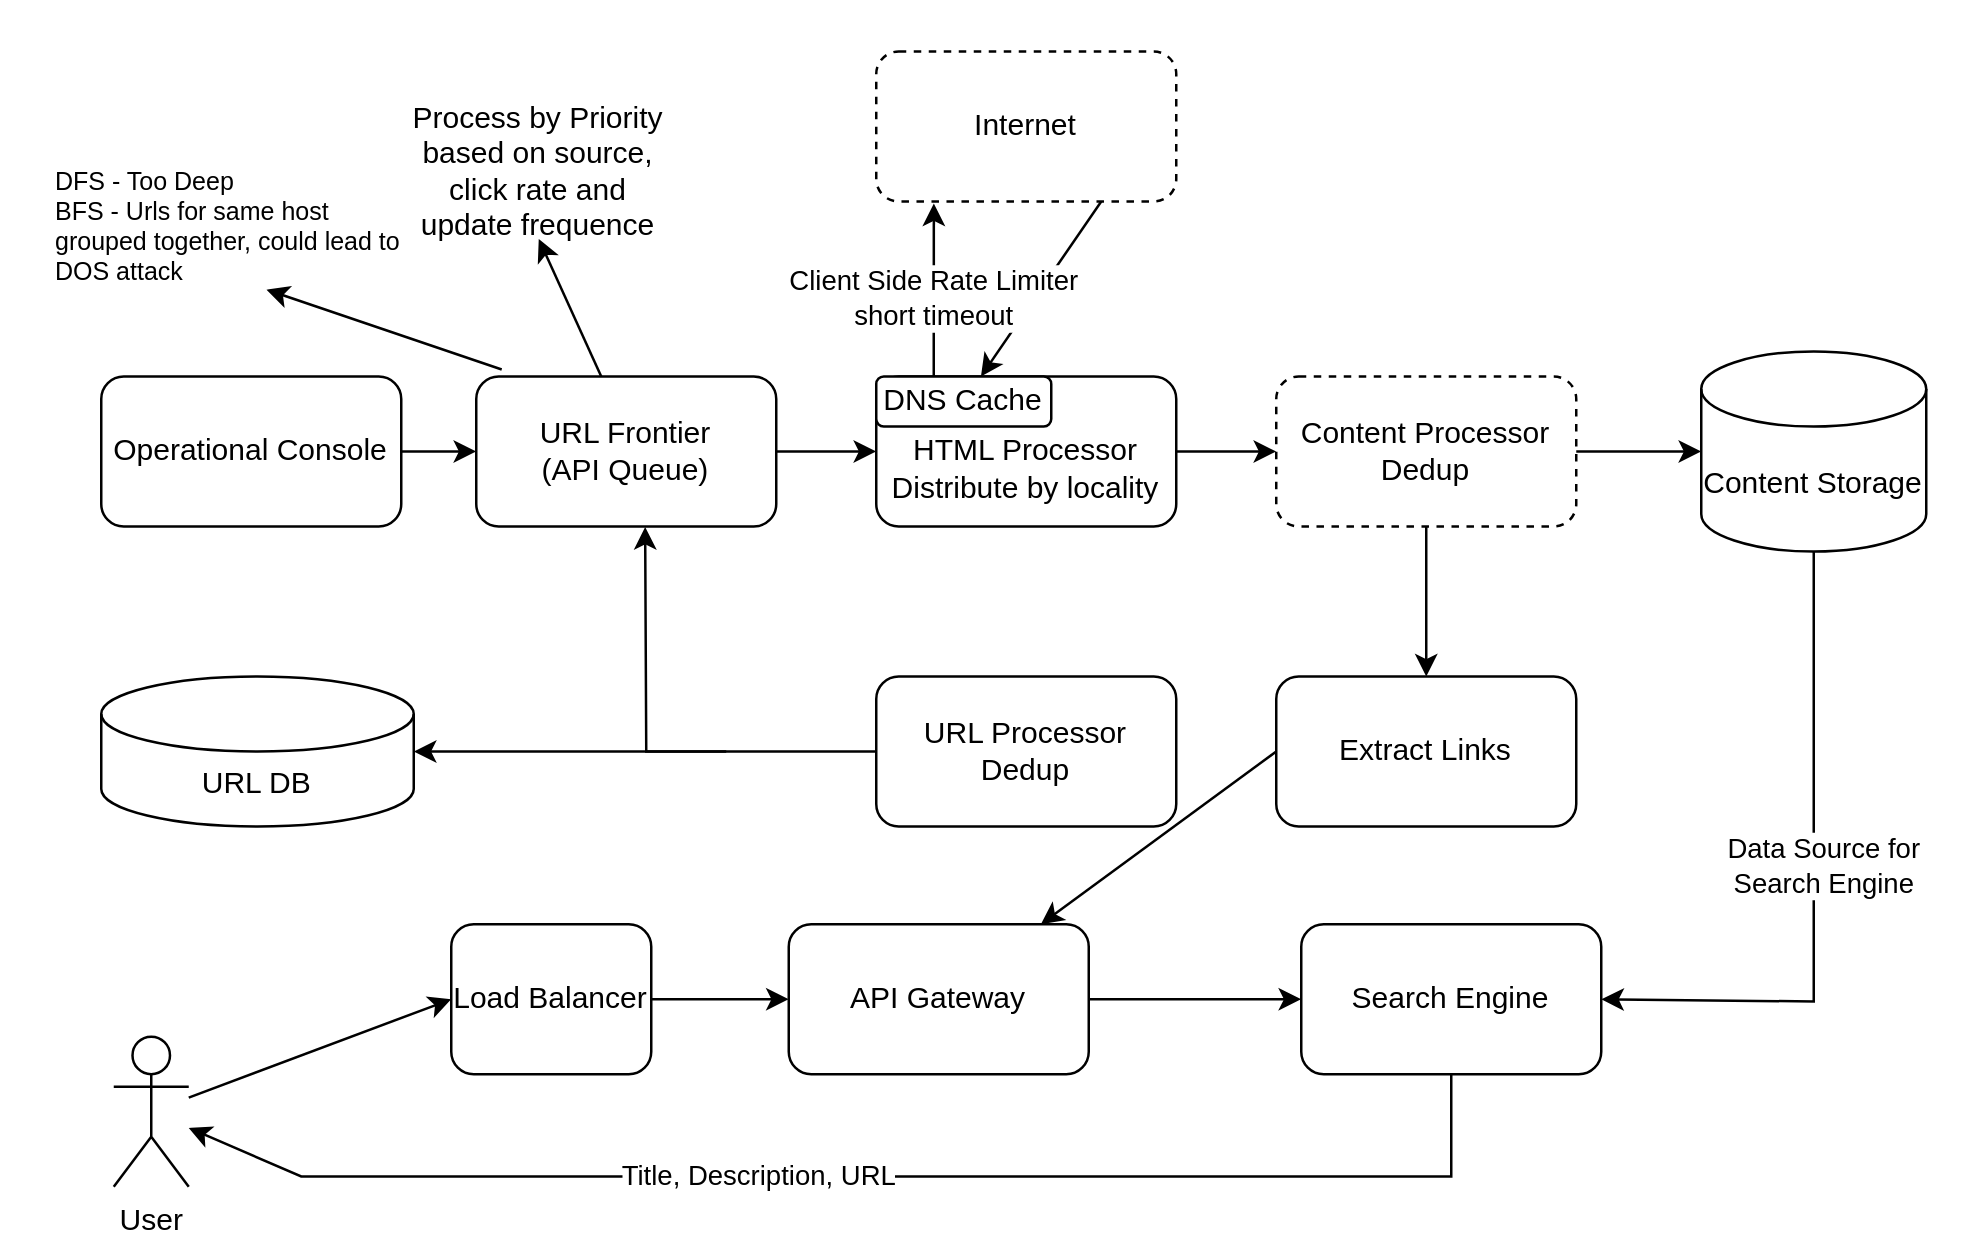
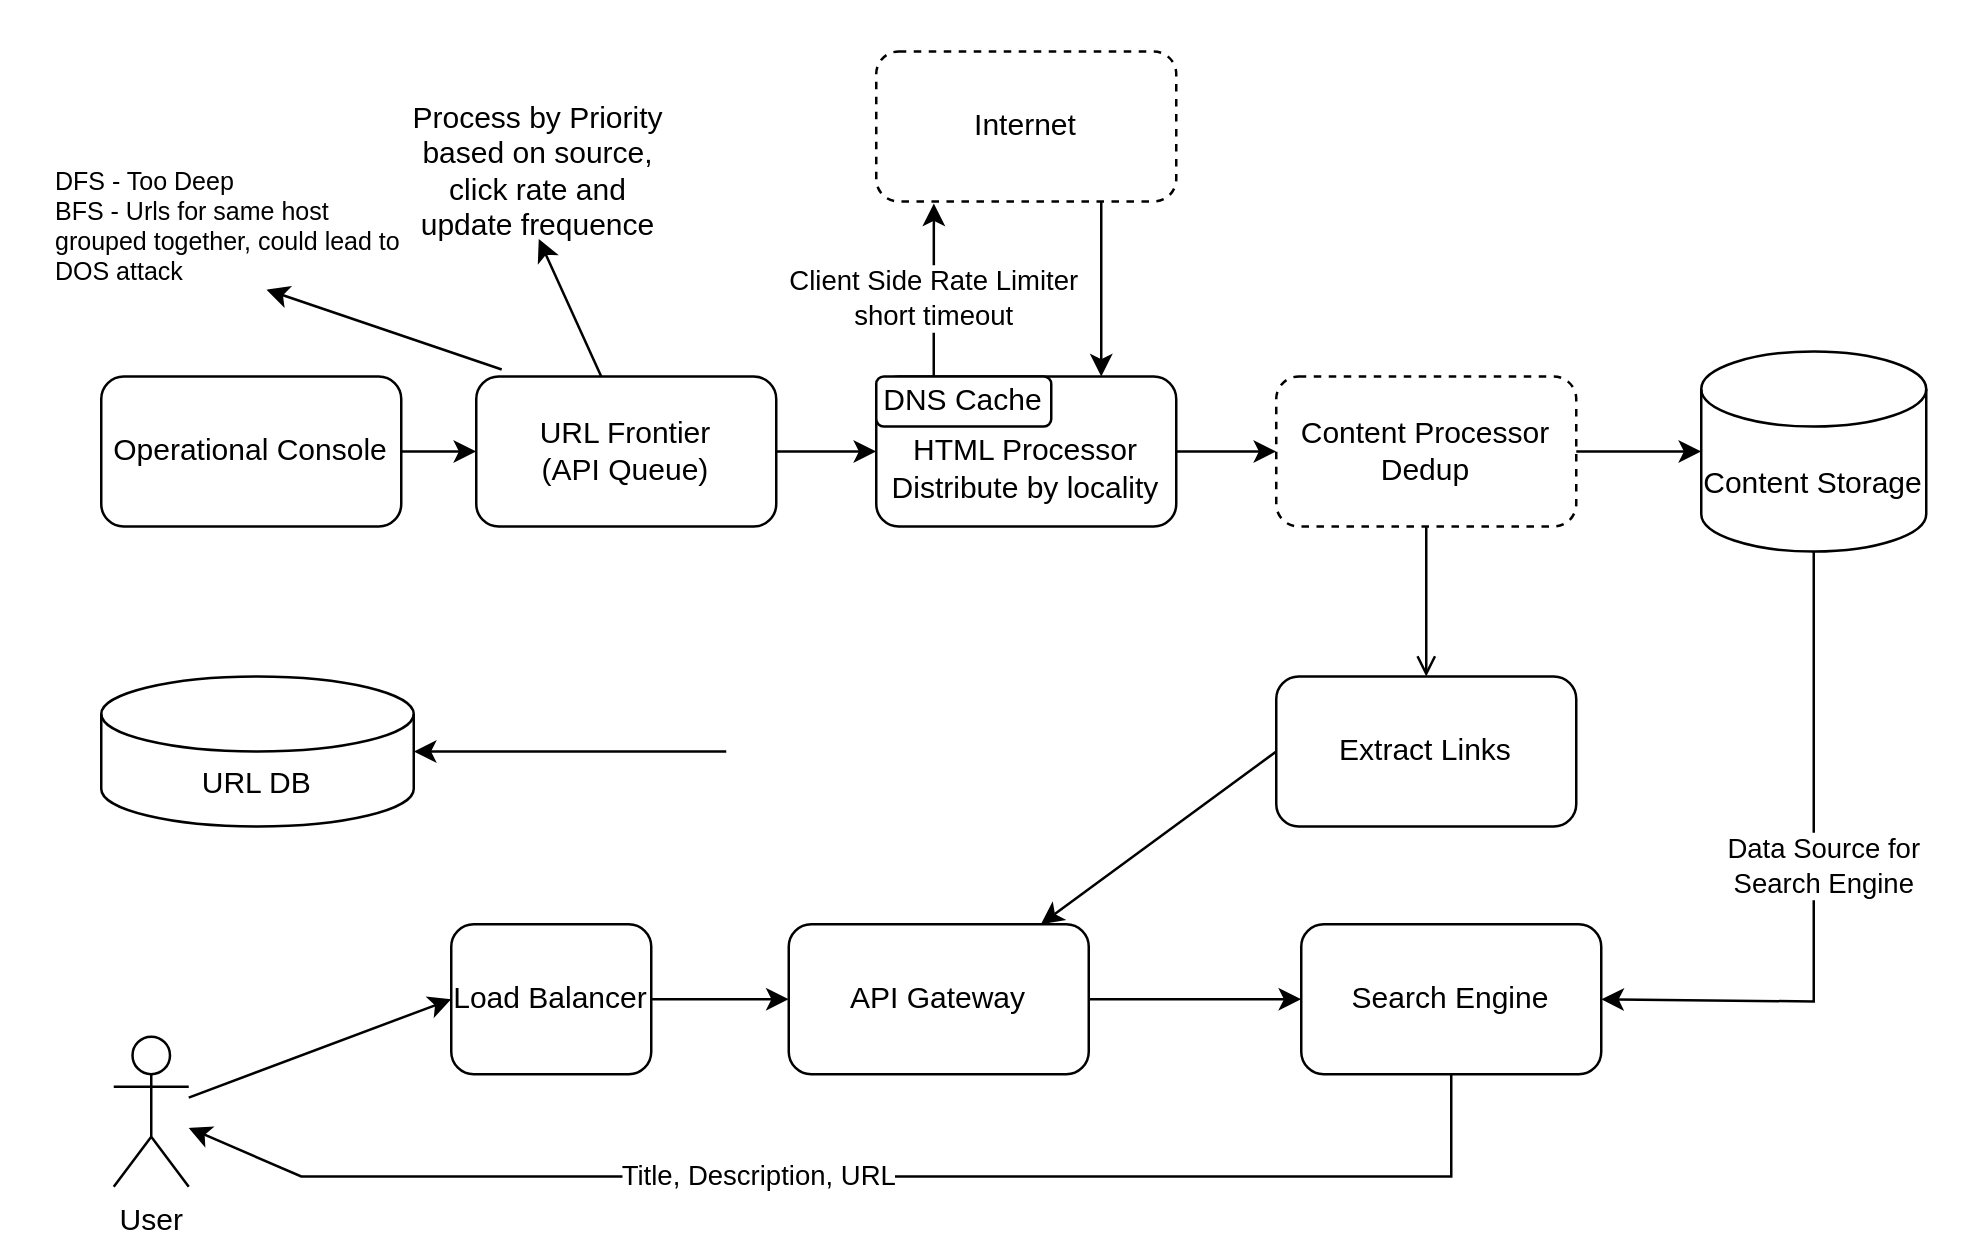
(1079, 233) -> (1101, 280)
(646, 645) -> none
(1426, 658) -> (1426, 662)
(1026, 751) -> none
